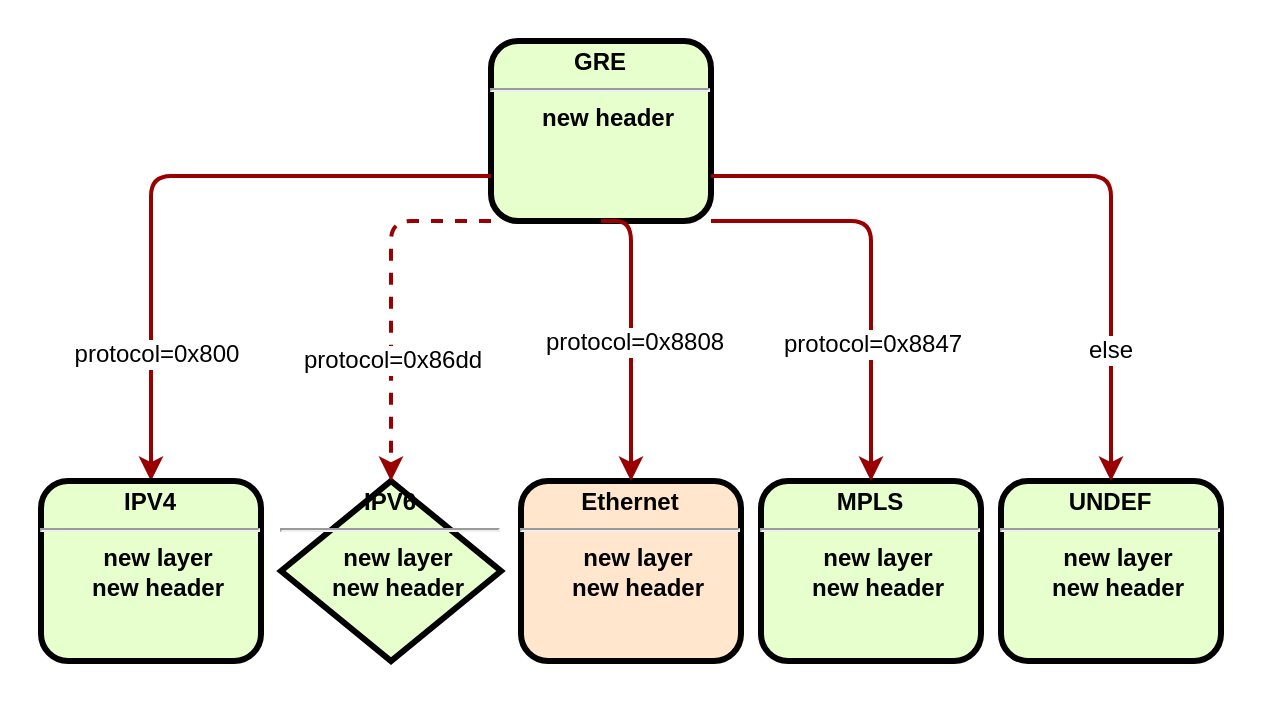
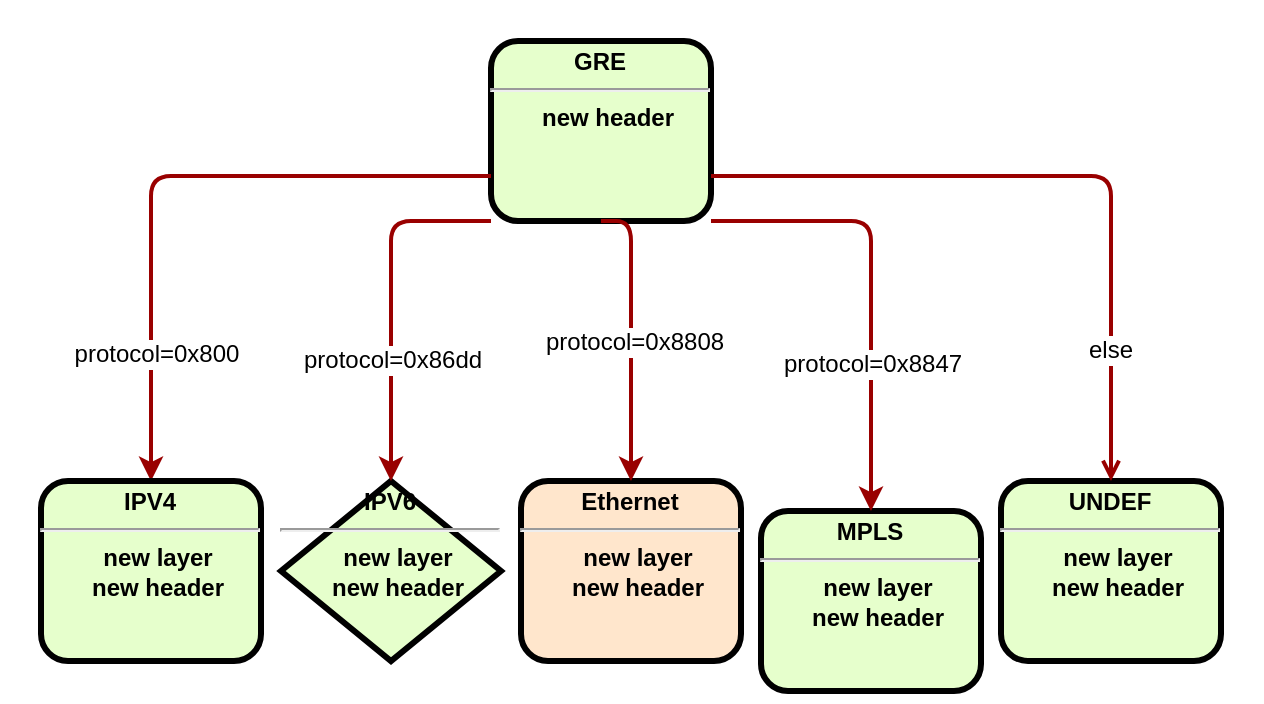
(392, 234) -> (392, 234)
(1111, 462) -> (1111, 463)
(871, 571) -> (871, 601)
